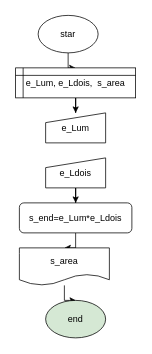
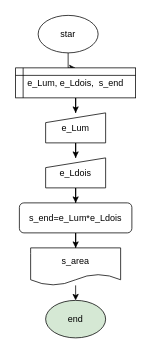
(75, 83) -> (75, 83)
none -> (75, 153)
(64, 267) -> (75, 267)
